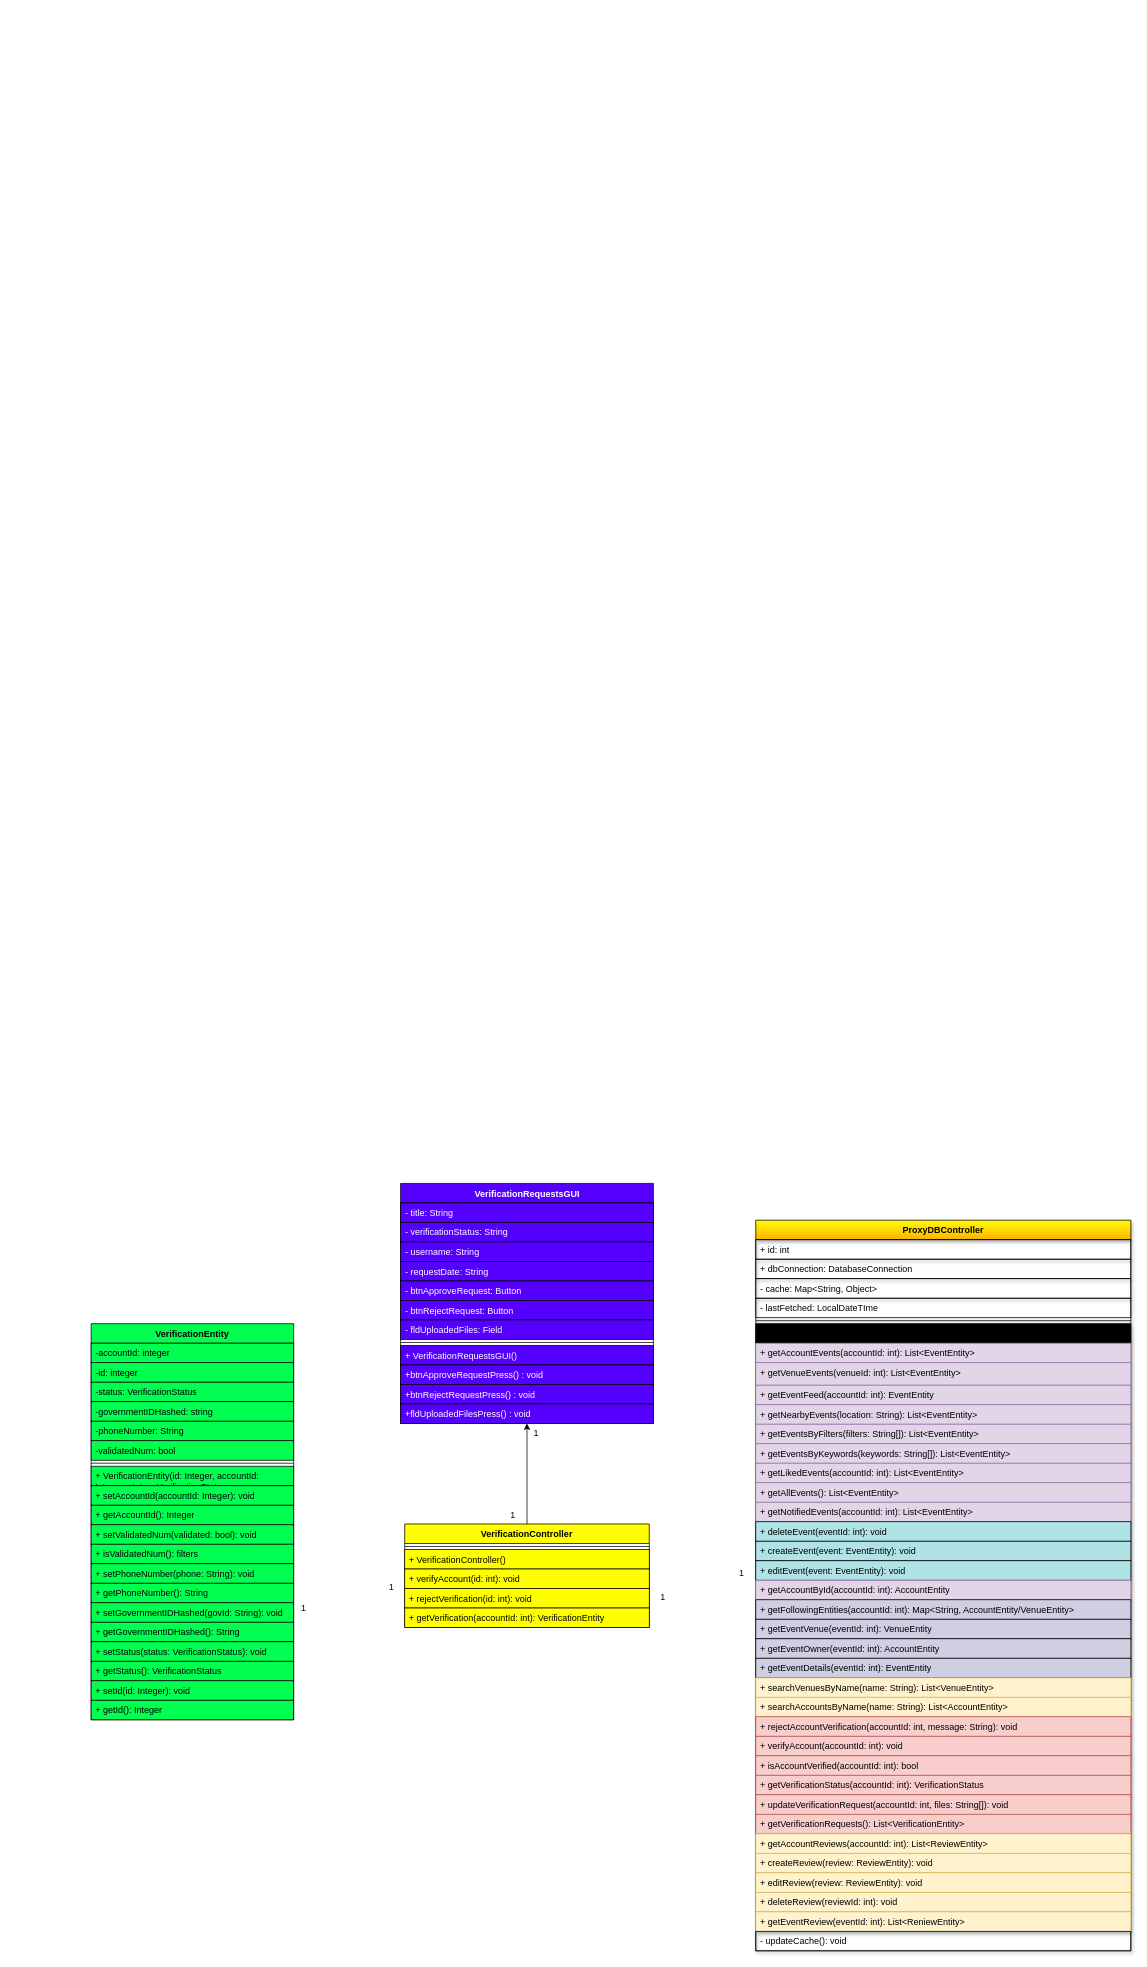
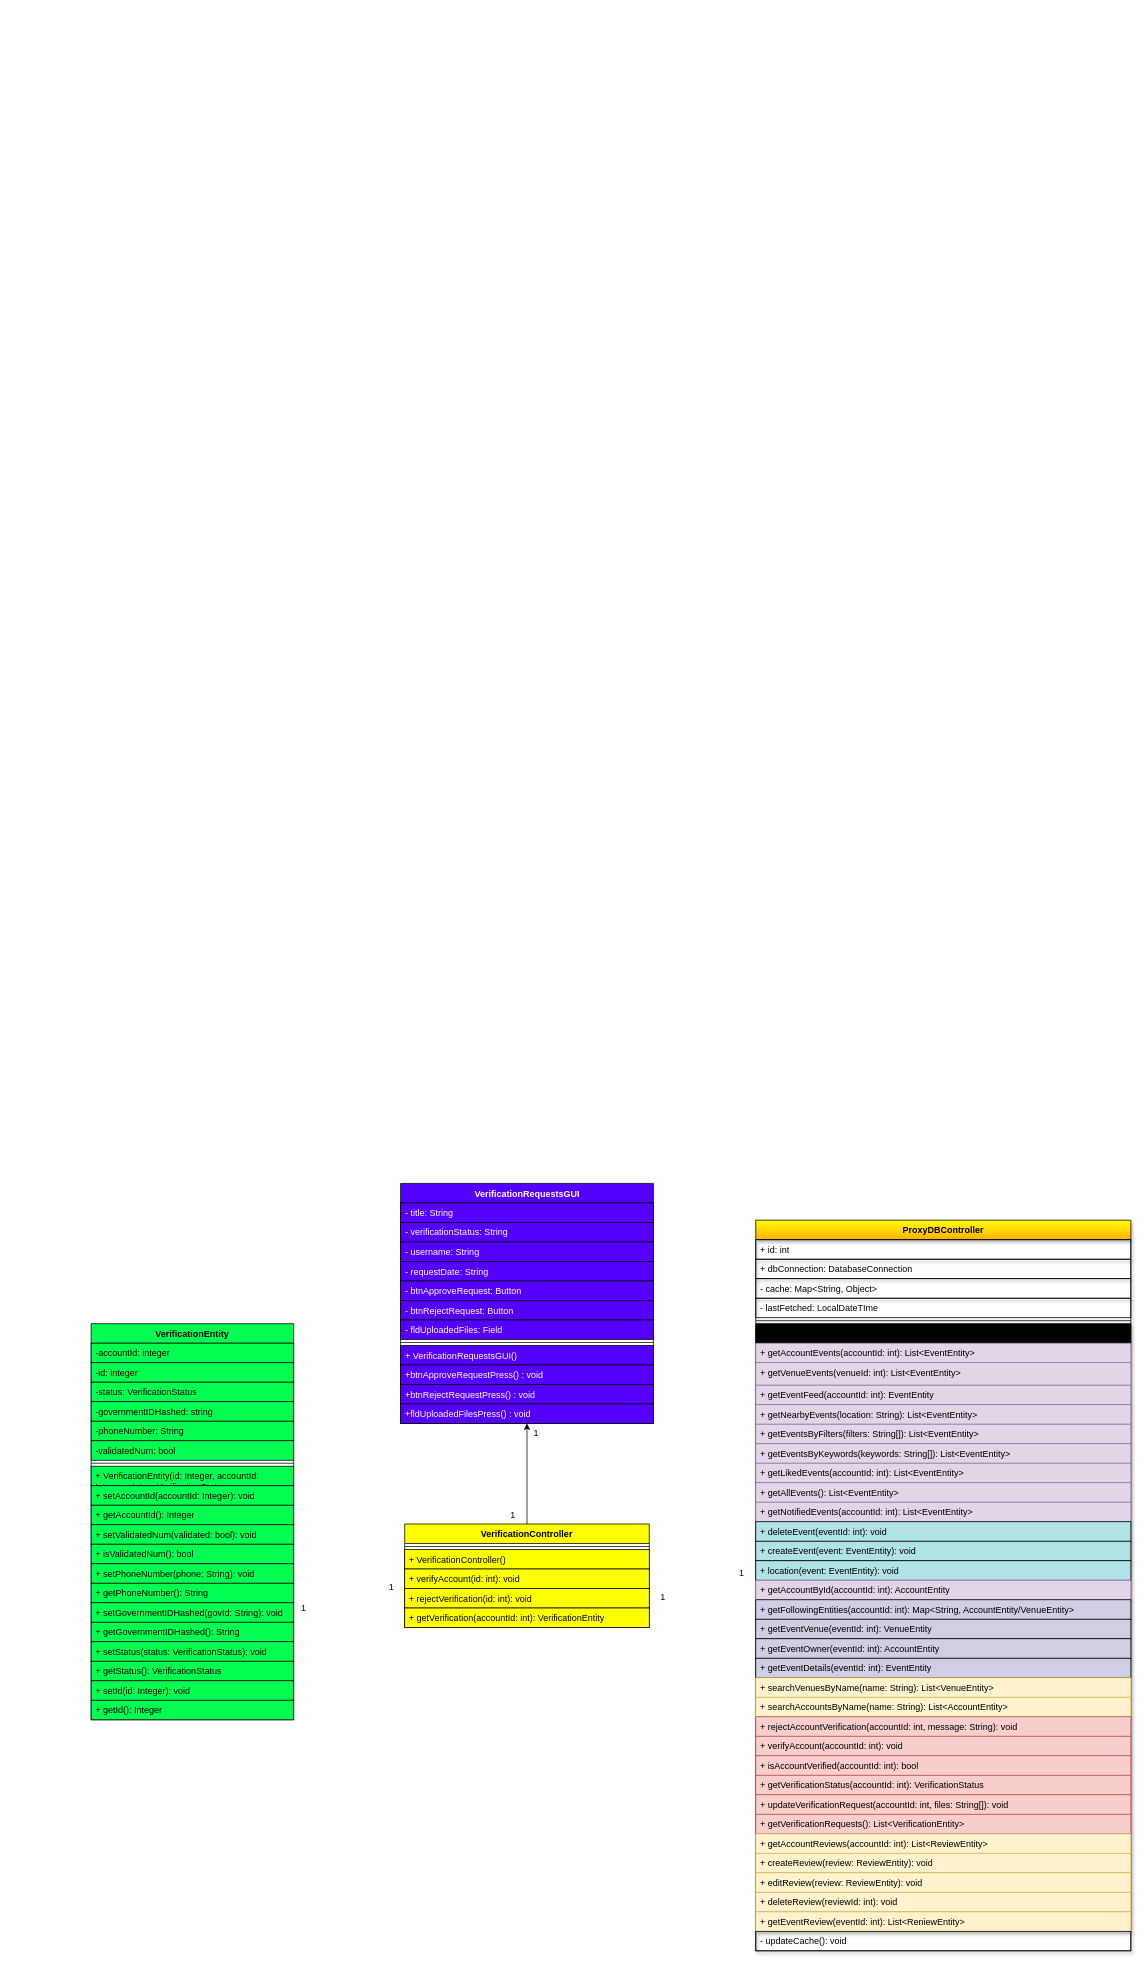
(154, 1555) -> (148, 1555)
(844, 1571) -> (840, 1571)
